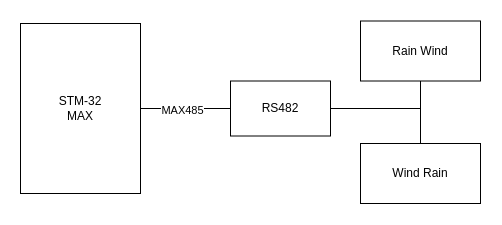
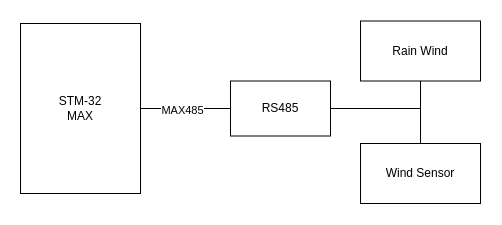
(281, 109) -> (281, 109)
(421, 174) -> (421, 174)
